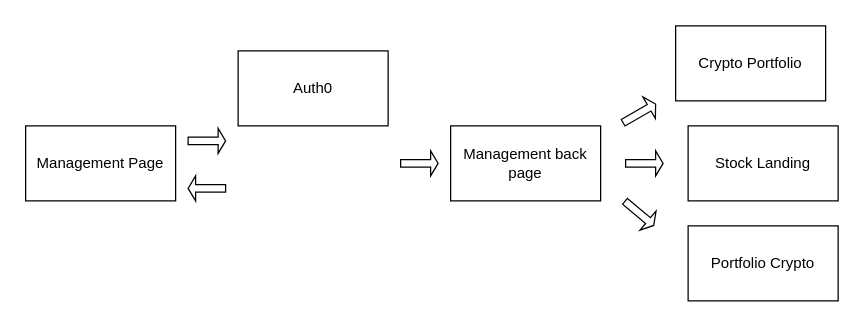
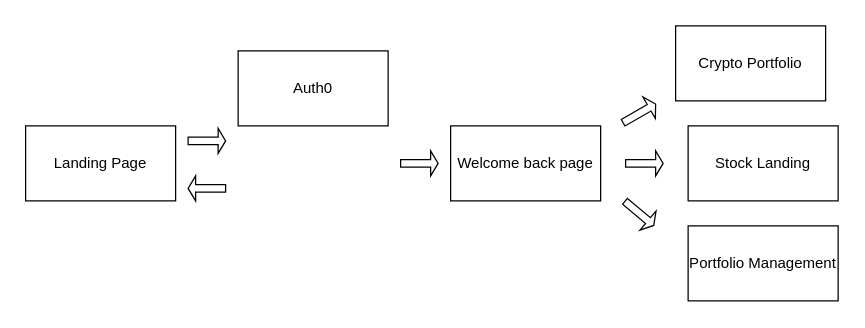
(101, 163) -> (101, 163)
(526, 163) -> (526, 163)
(763, 263) -> (763, 263)
